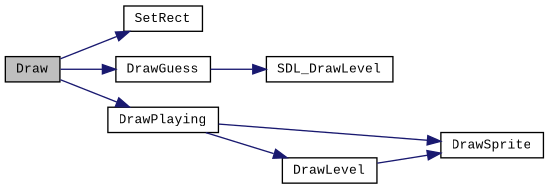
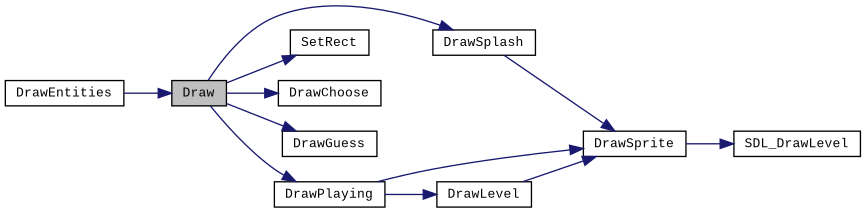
none -> (484, 43)
(232, 69) -> (703, 144)
none -> (65, 93)
none -> (330, 93)
